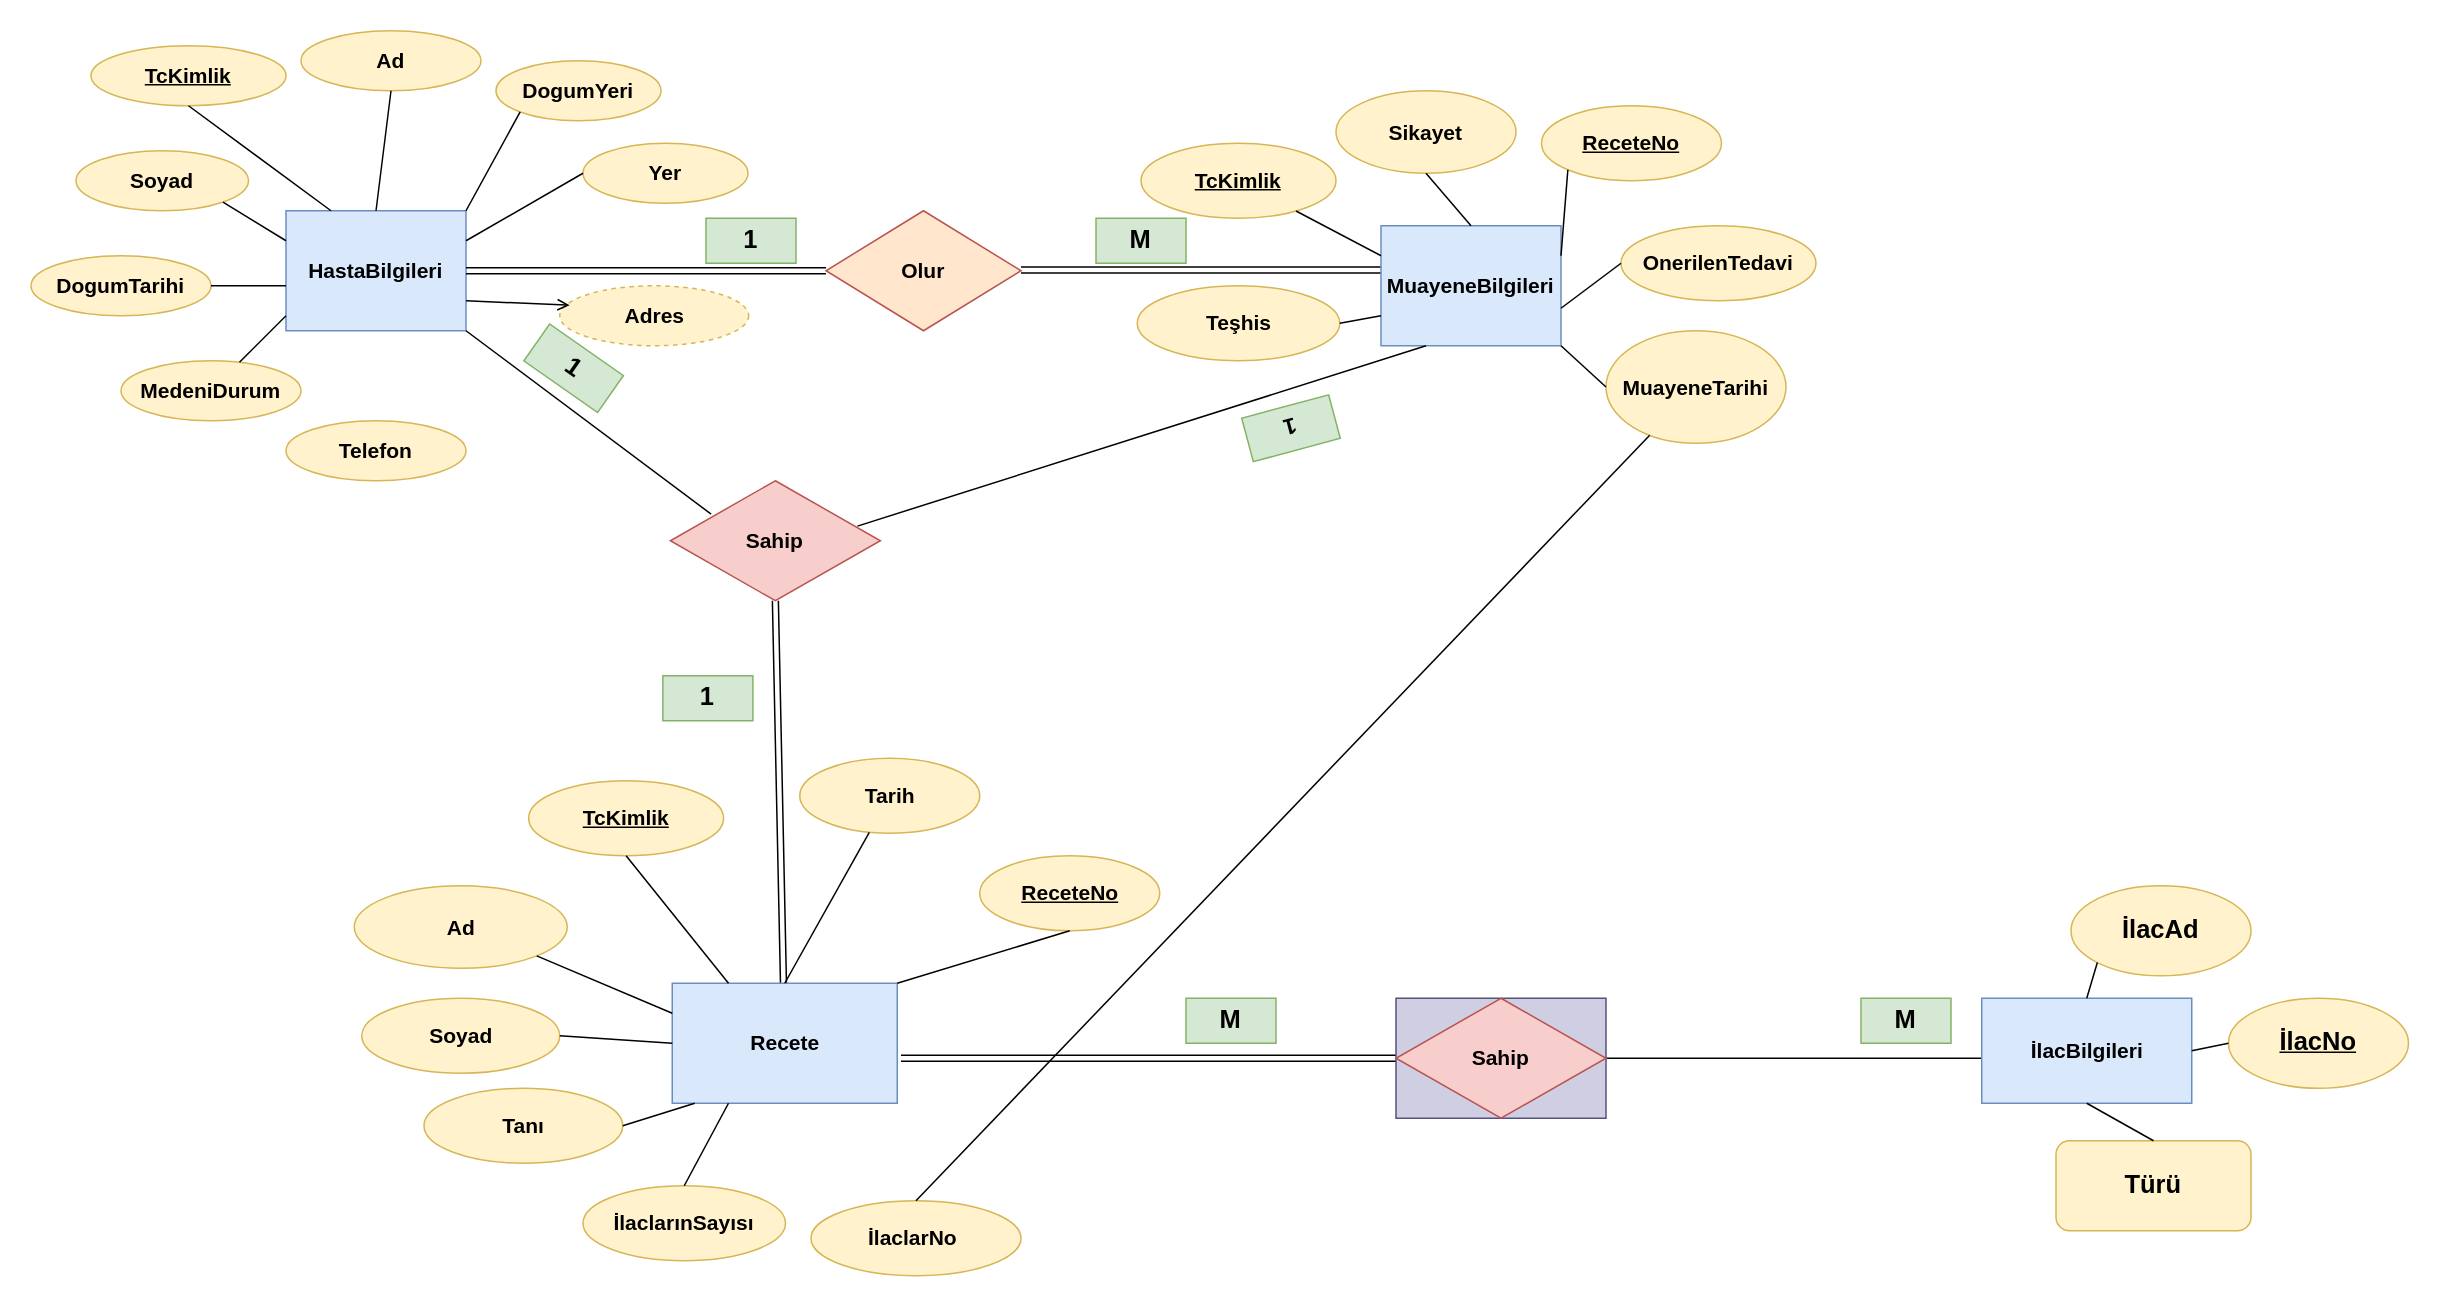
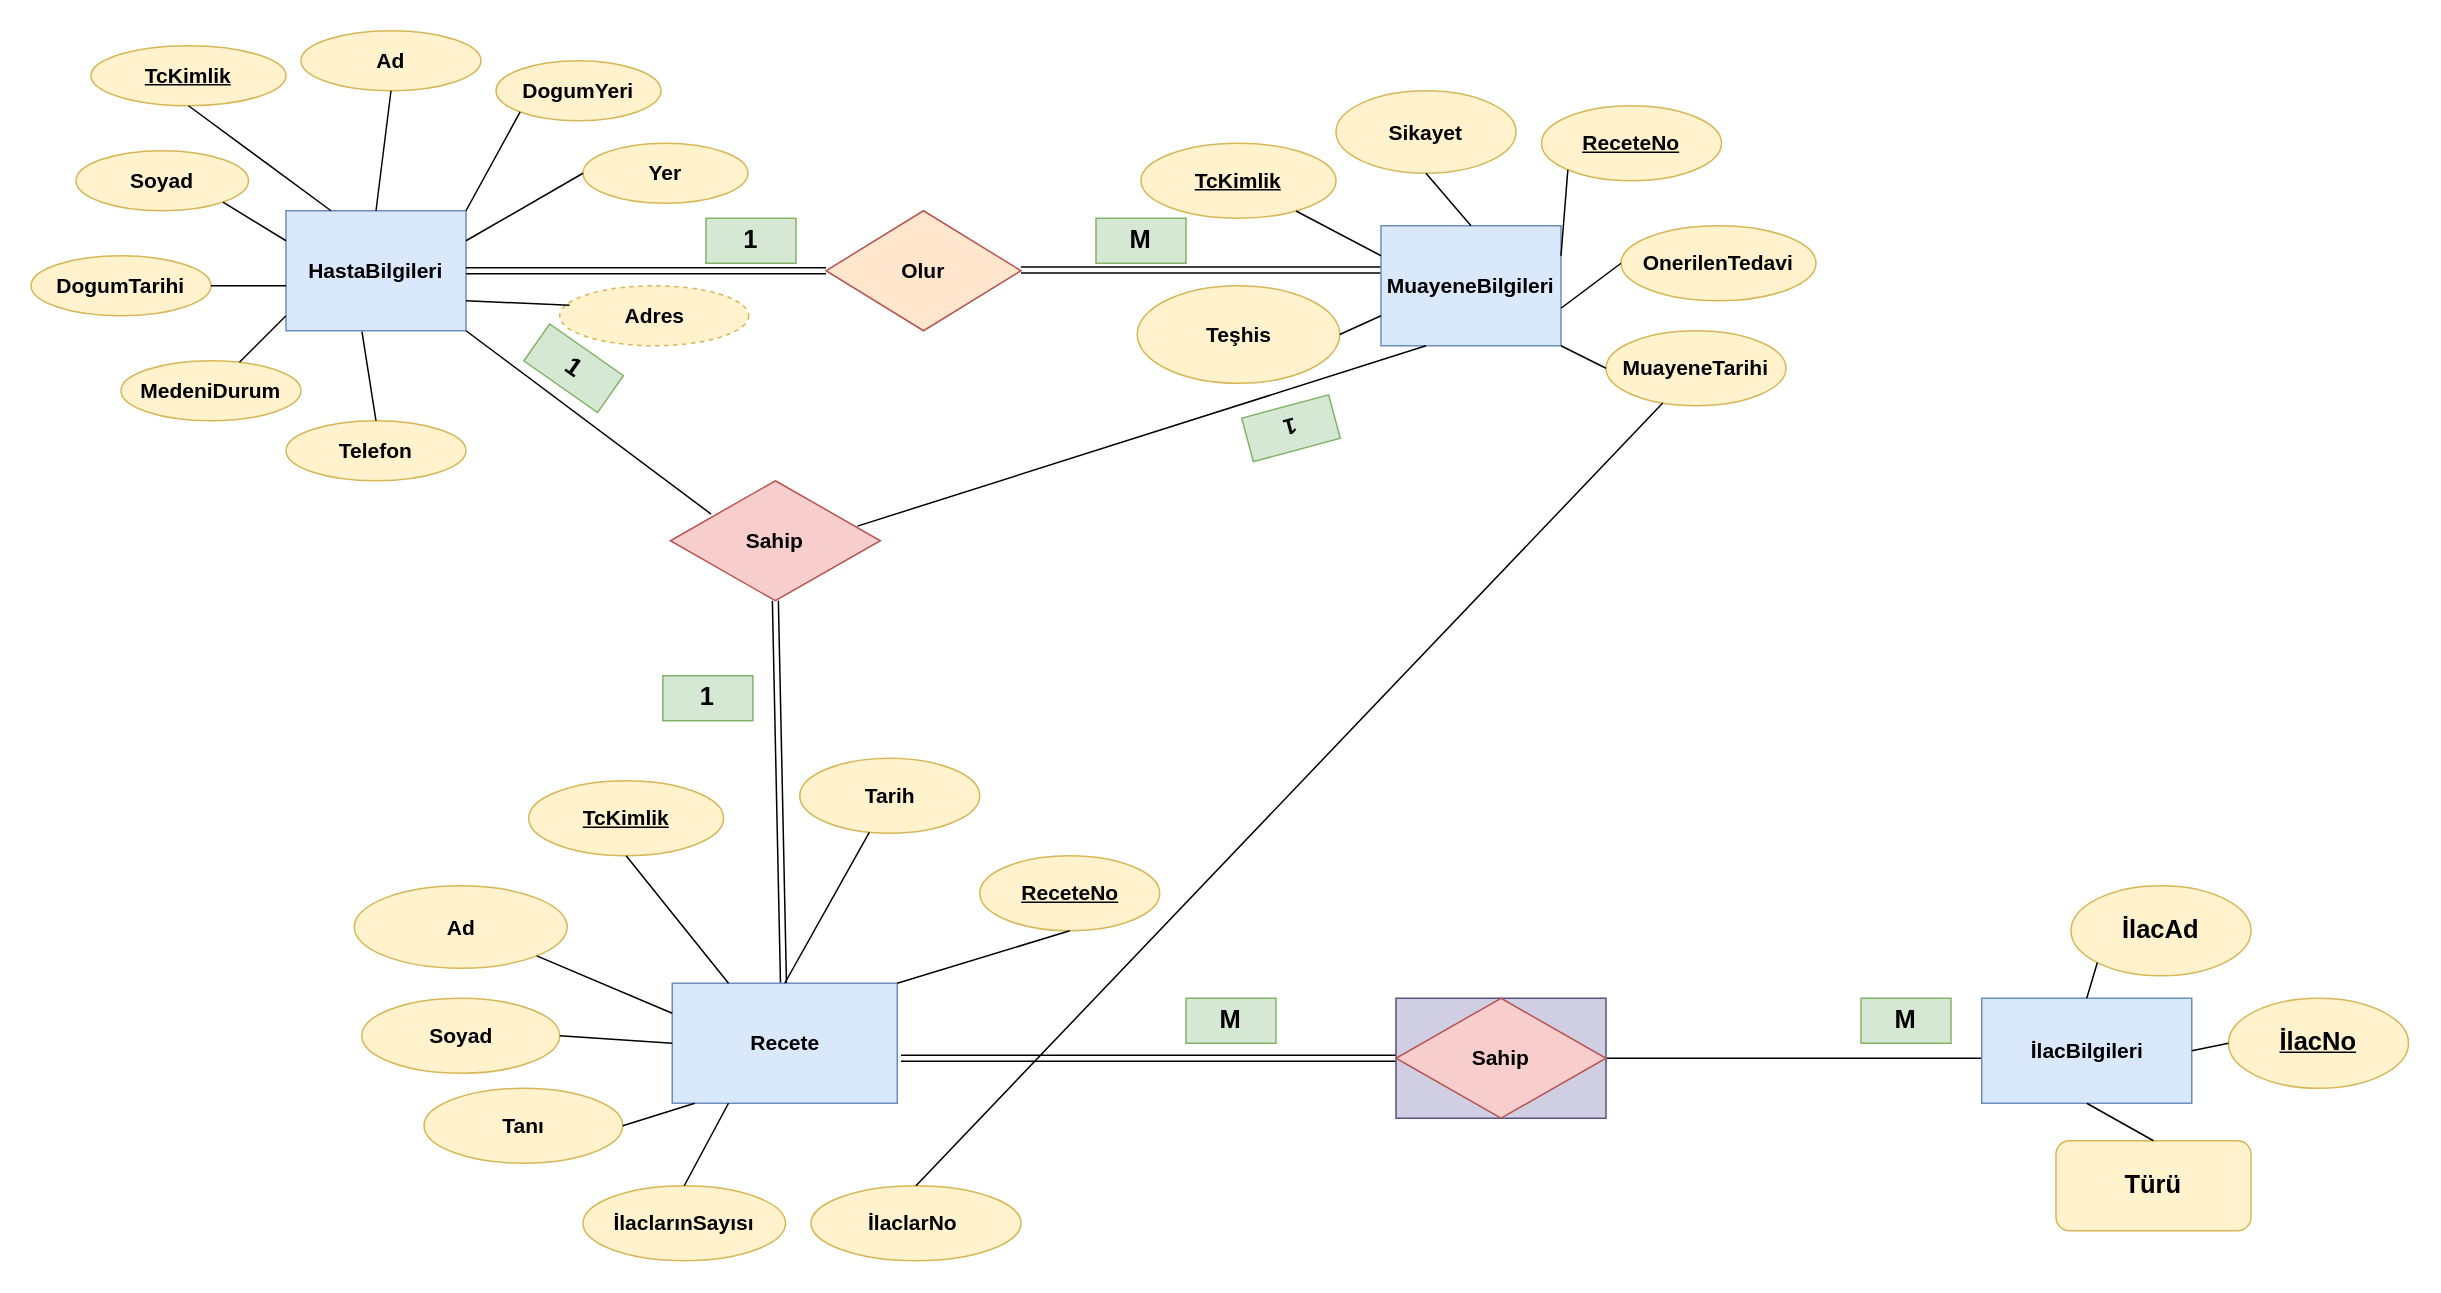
(562, 305) -> (563, 305)
(1238, 323) -> (1238, 335)
none -> (369, 376)
(1696, 387) -> (1696, 368)
(916, 1238) -> (916, 1223)
